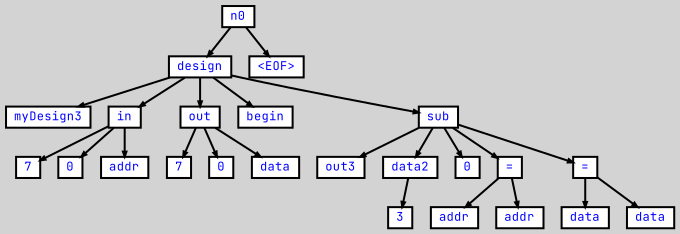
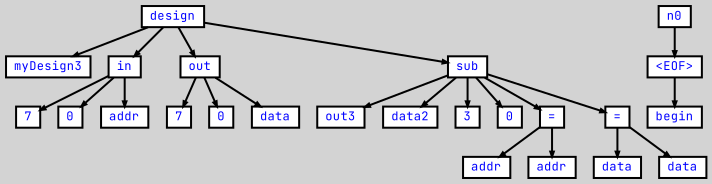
(221, 40) -> none
(231, 90) -> (675, 89)
(406, 190) -> (468, 89)
